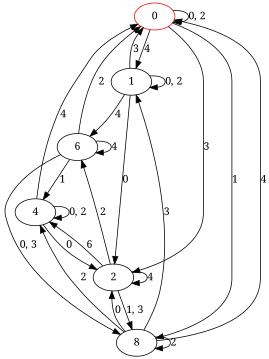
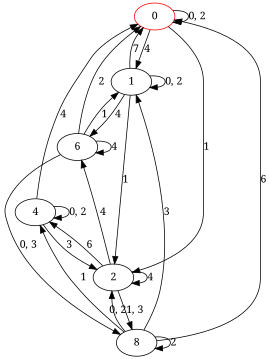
(136, 49) -> (136, 49)
(206, 147) -> (206, 147)
(58, 176) -> (97, 115)
(125, 180) -> (125, 180)
(263, 180) -> (263, 180)
(232, 184) -> none
(103, 212) -> (103, 212)
(69, 245) -> (69, 245)
(83, 278) -> (83, 278)
(118, 310) -> (118, 310)
